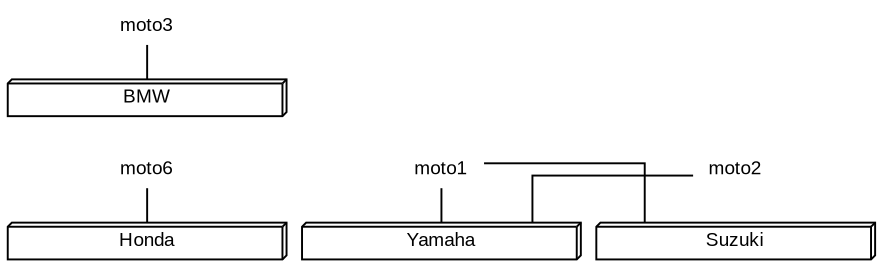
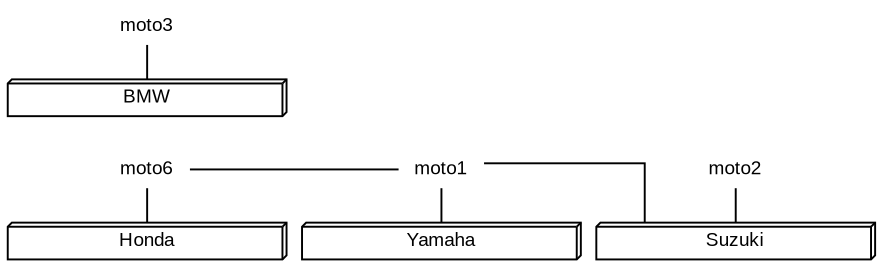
none -> (294, 169)
(589, 176) -> (736, 205)
